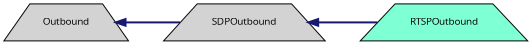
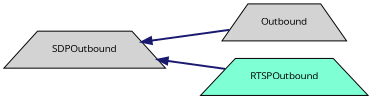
(153, 22) -> (191, 35)
